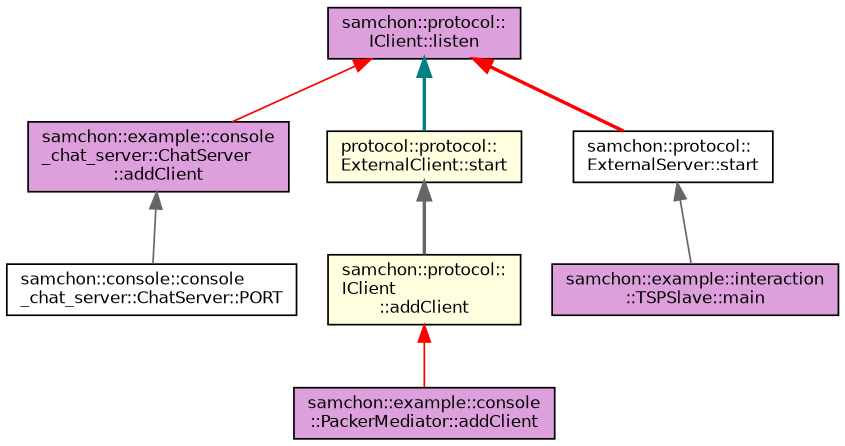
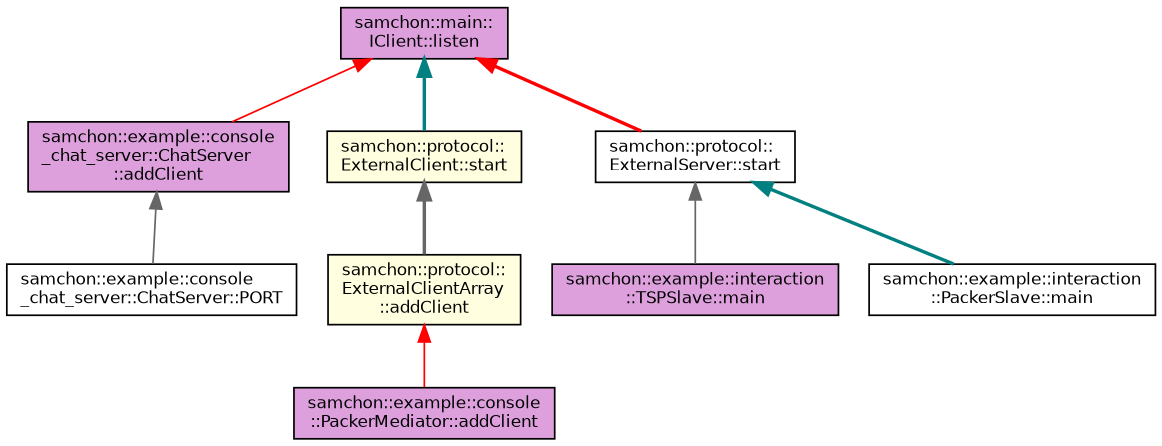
(424, 33) -> (424, 33)
(424, 157) -> (424, 157)
(152, 290) -> (152, 290)
(424, 290) -> (424, 290)
none -> (1012, 290)
